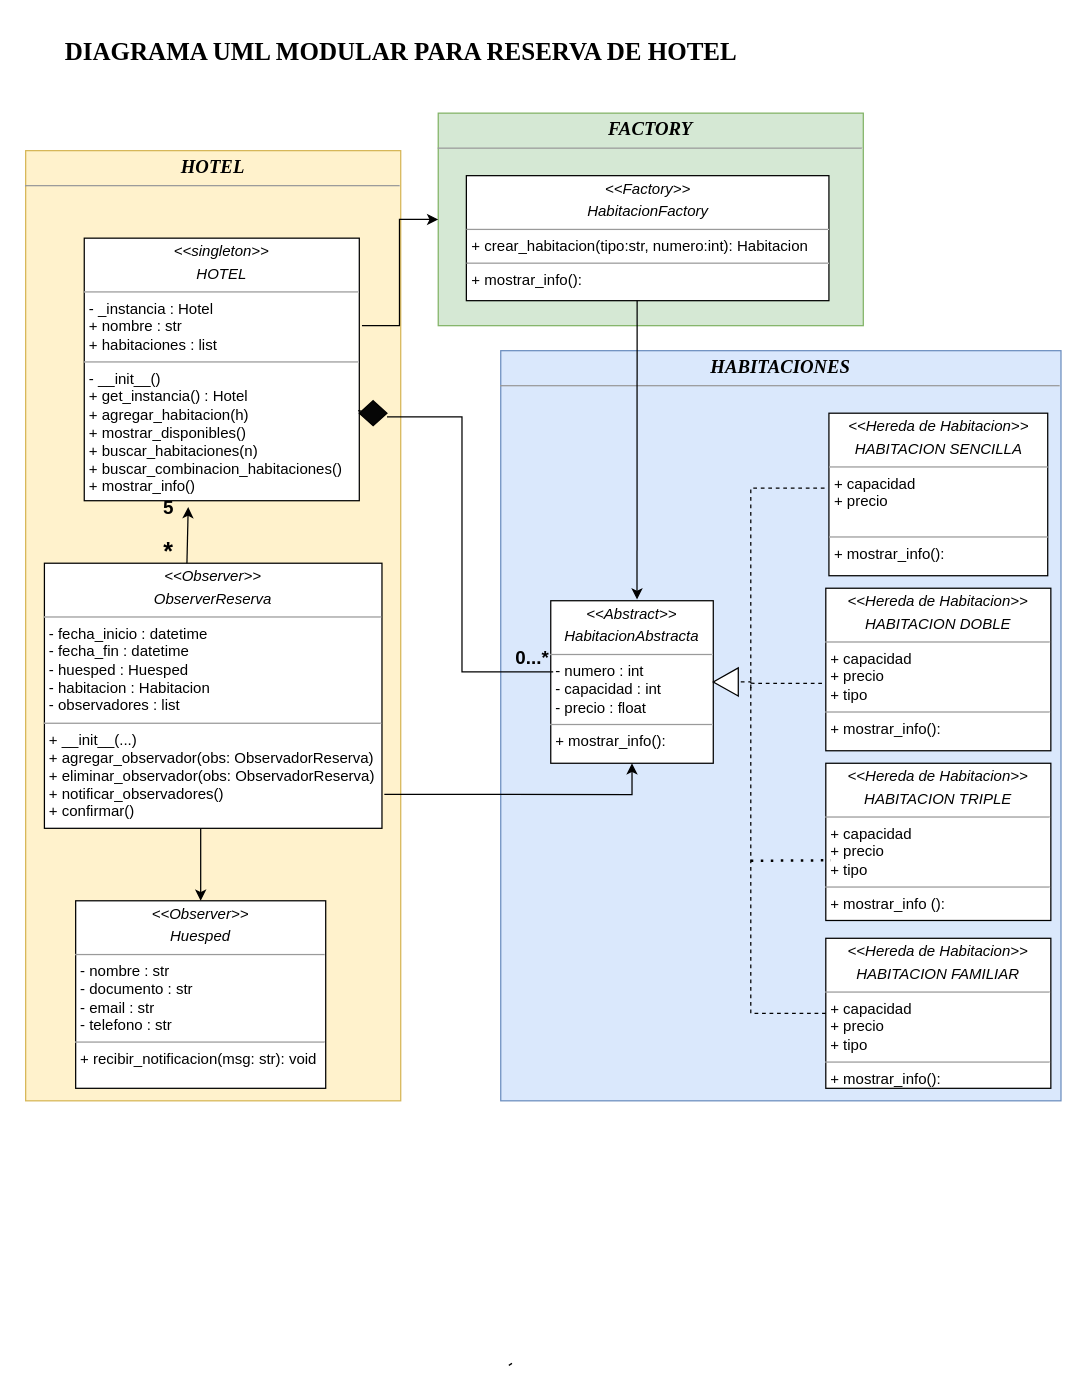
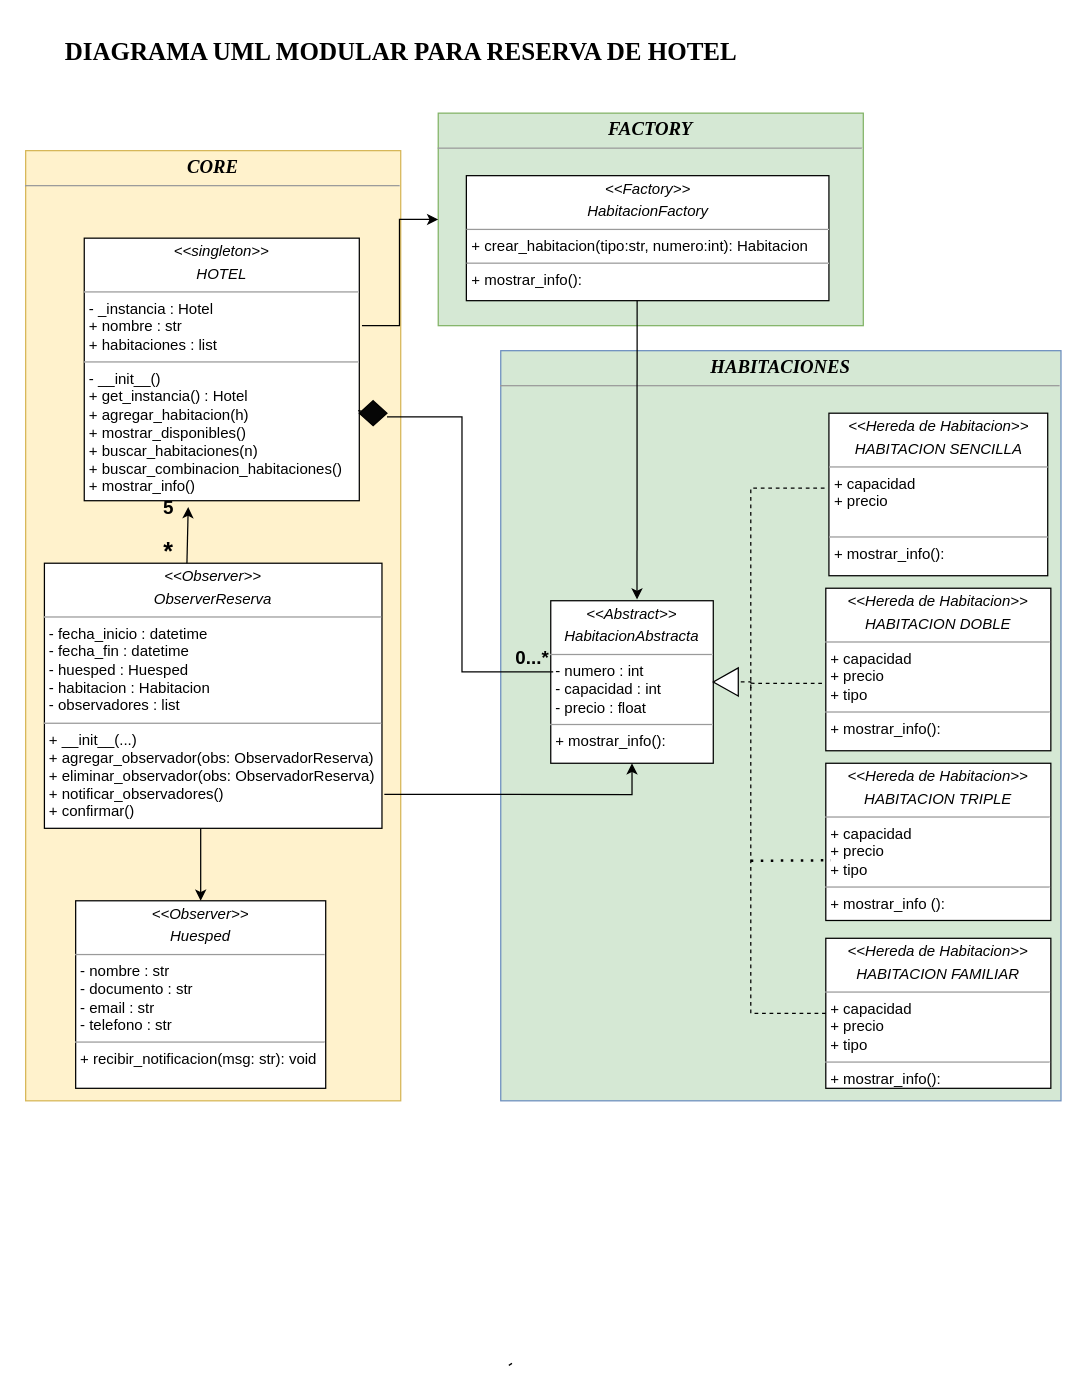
(47, 160) -> (42, 160)
(781, 726) -> (781, 726)
